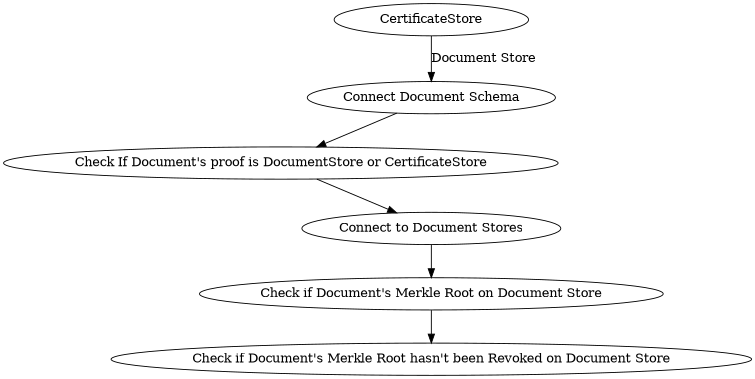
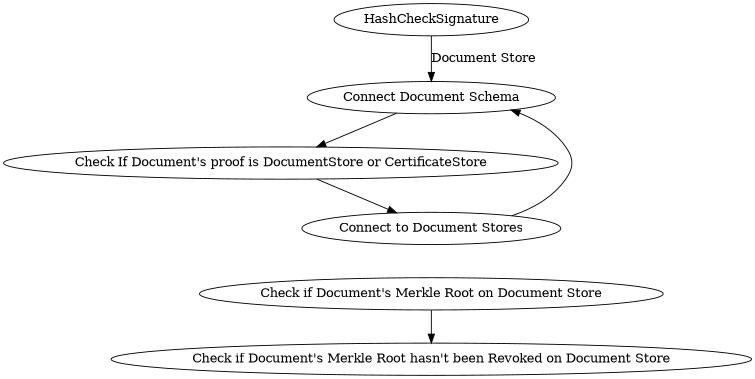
(431, 20) -> (431, 20)
(431, 257) -> (571, 167)
